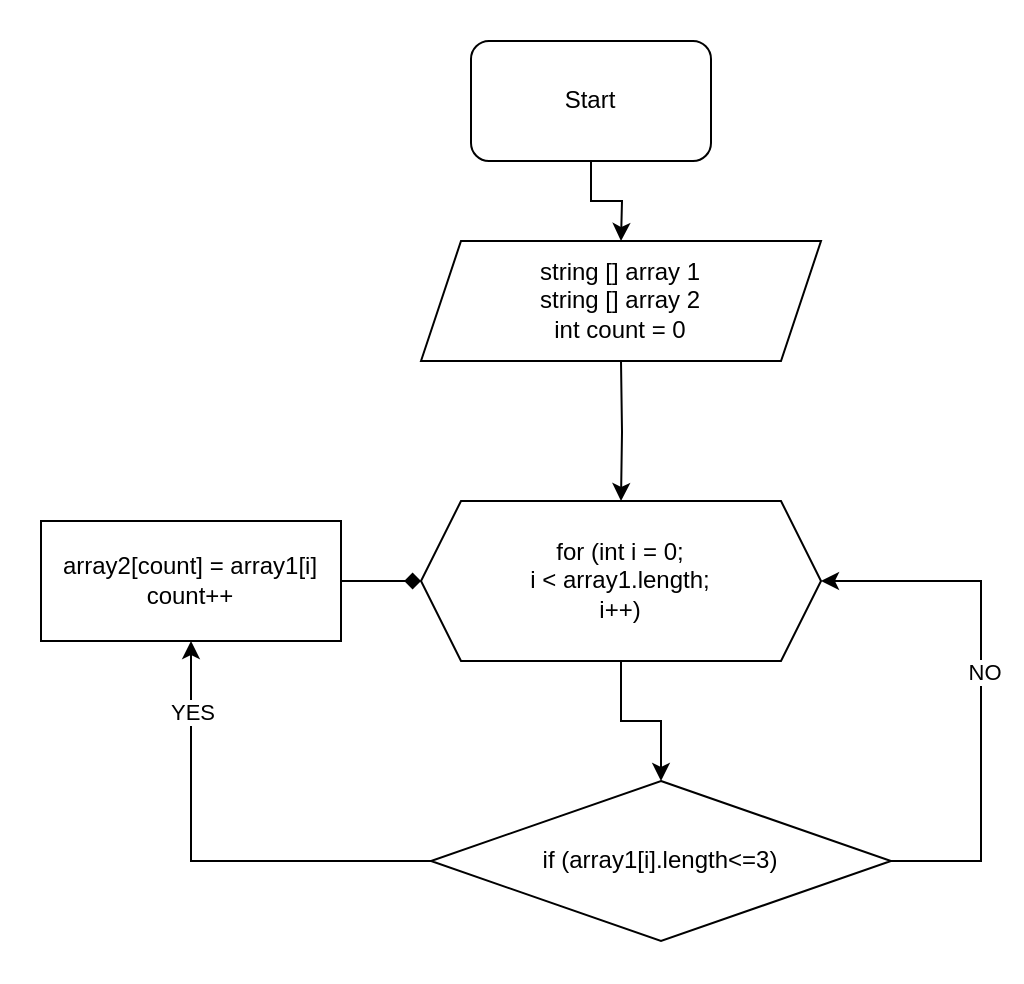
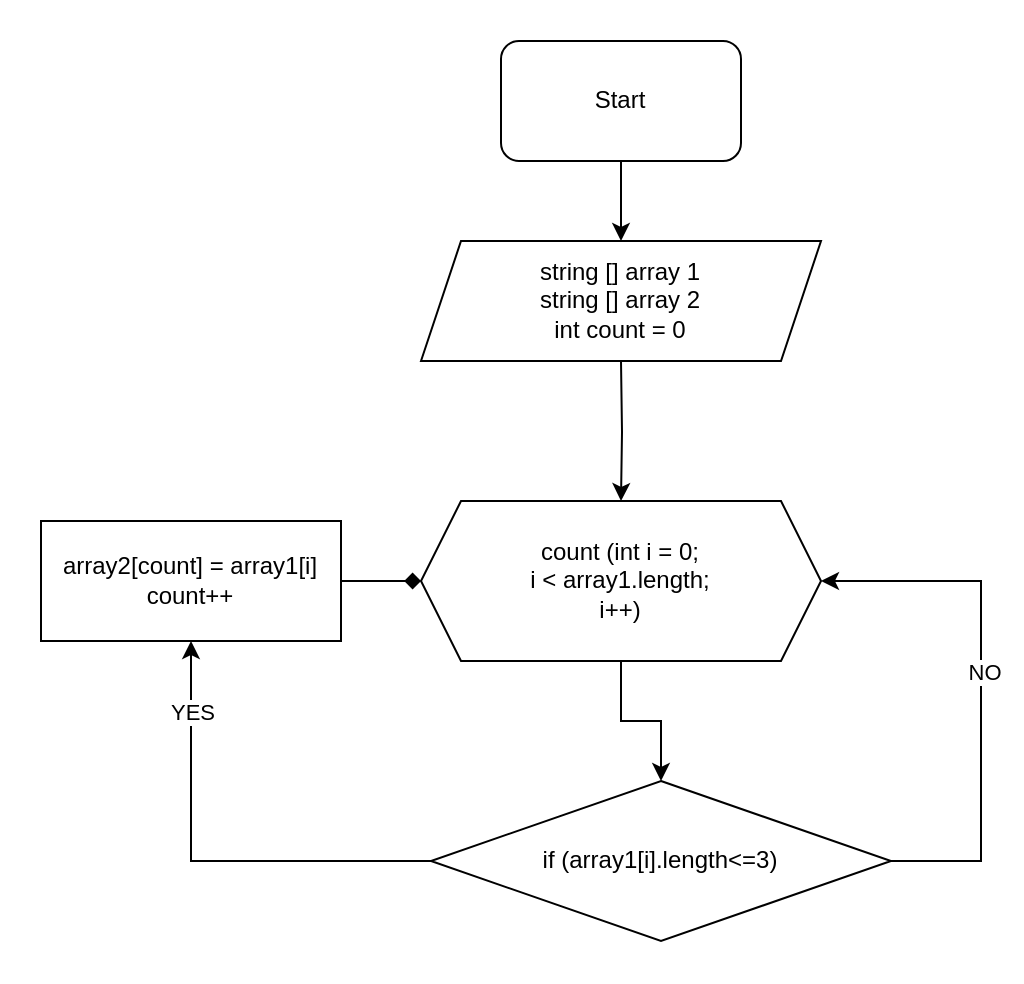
(591, 101) -> (621, 101)
(621, 581) -> (621, 581)
